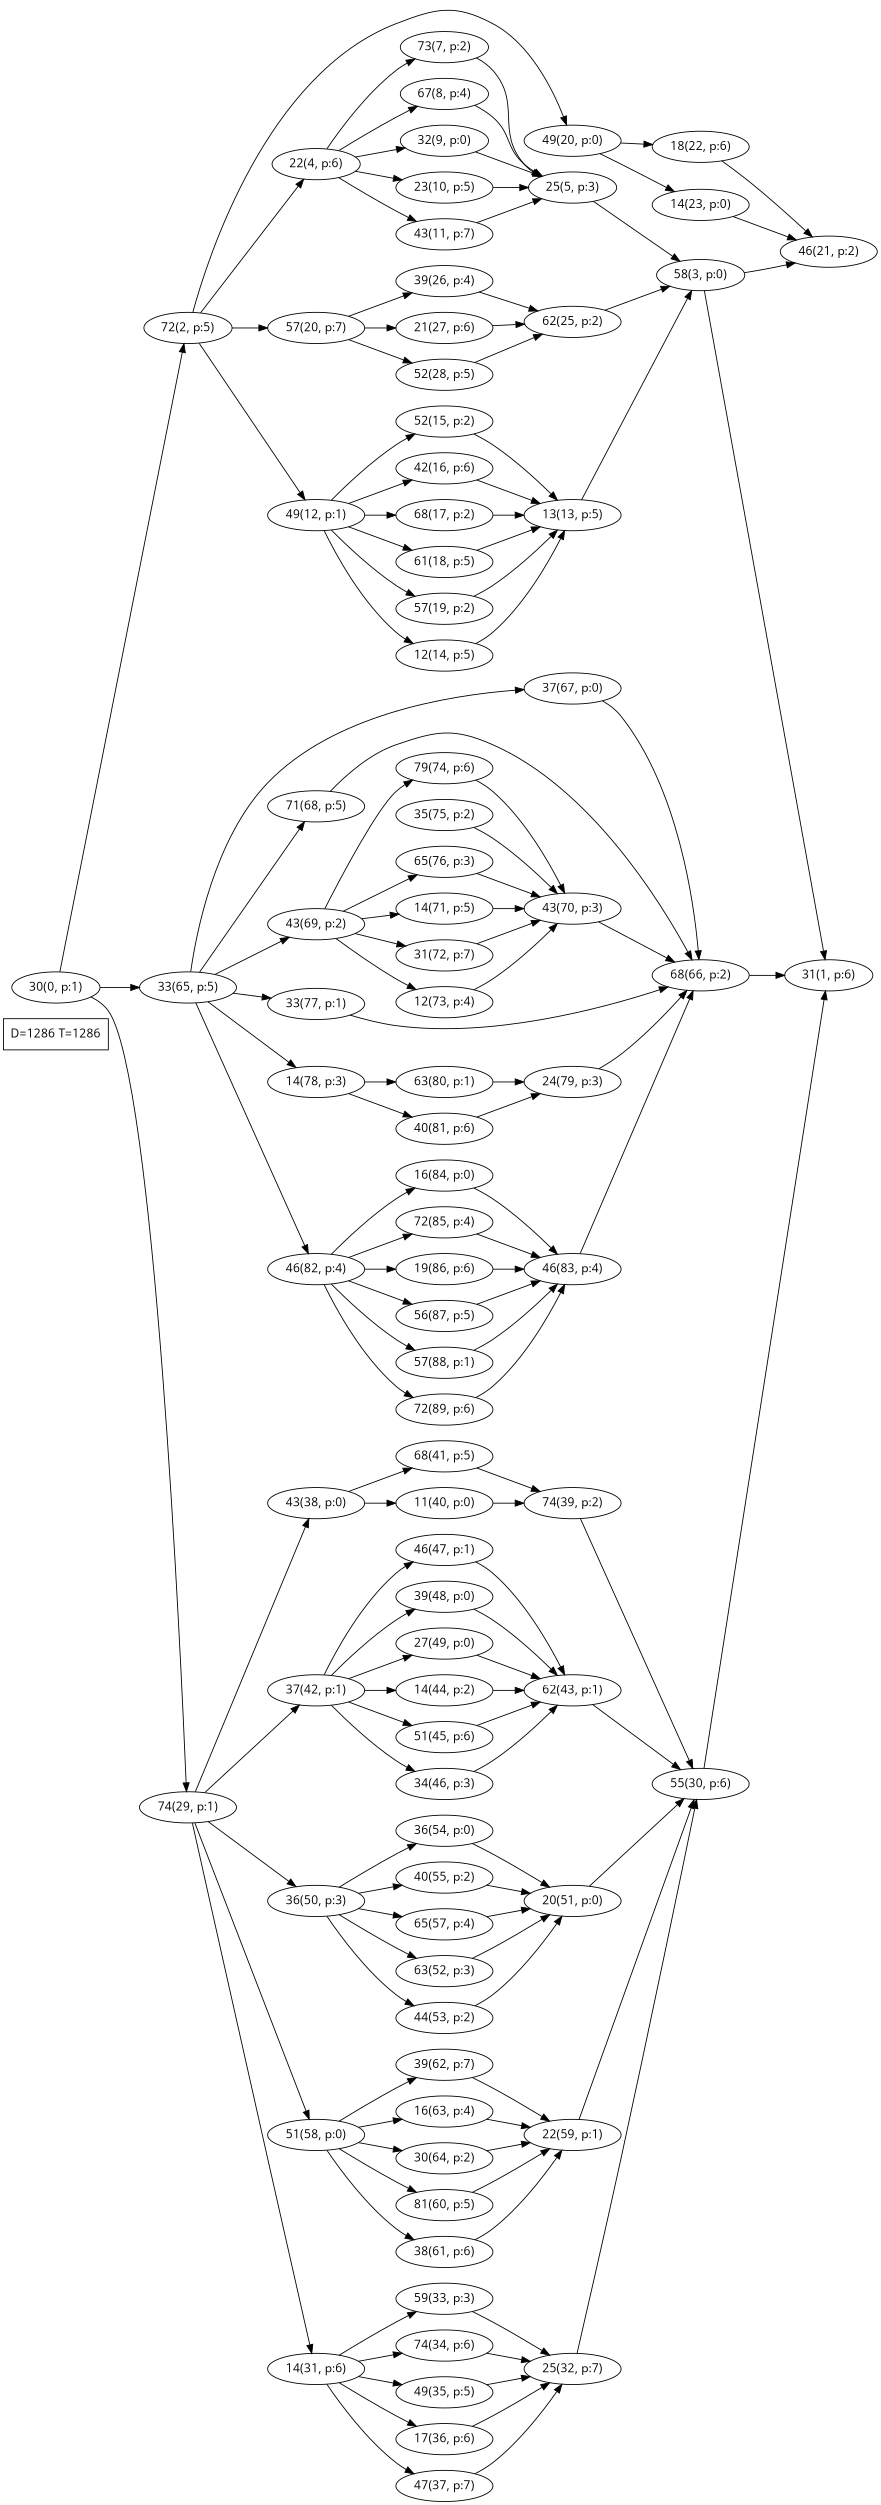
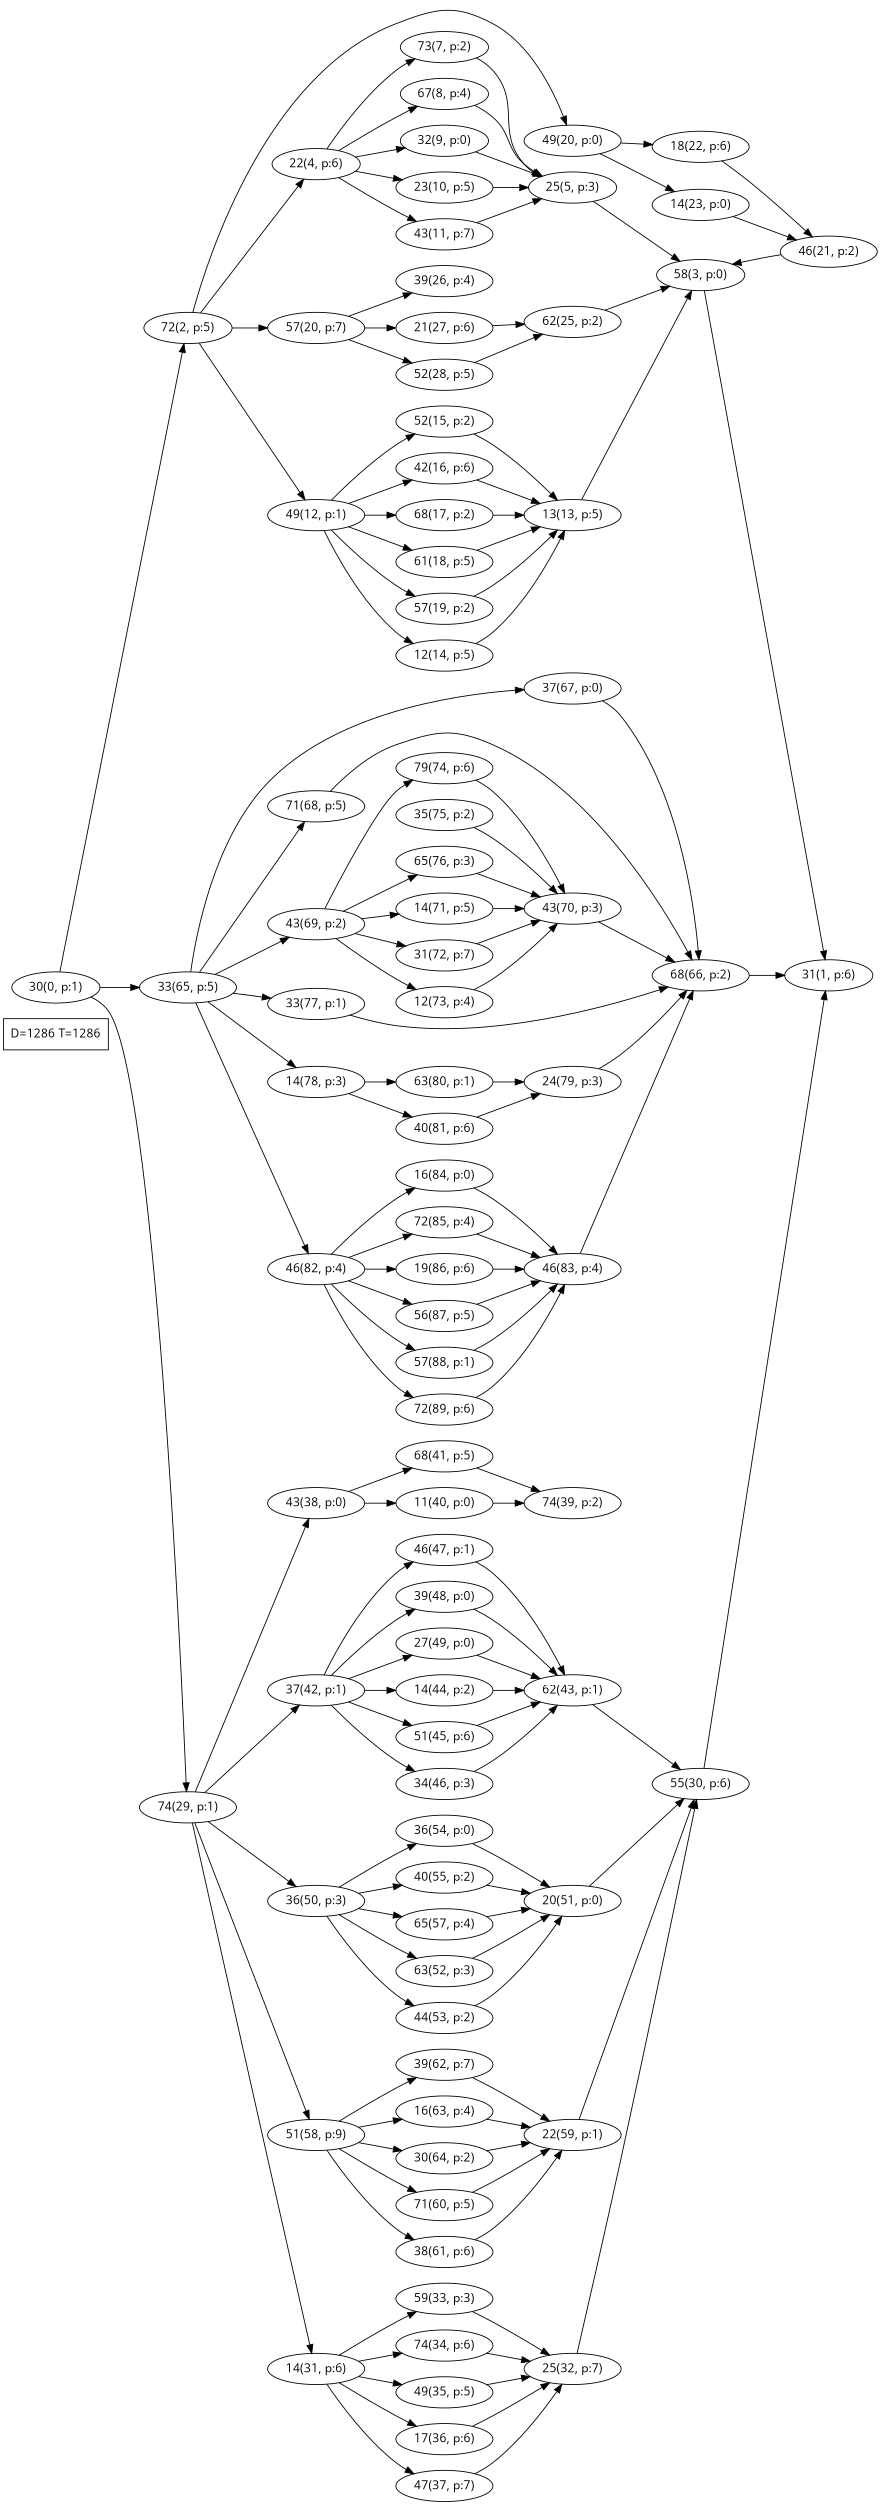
(765, 269) -> (761, 258)
(504, 300) -> none
(635, 1639) -> none
(316, 2135) -> (316, 2135)
(444, 2205) -> (444, 2205)
